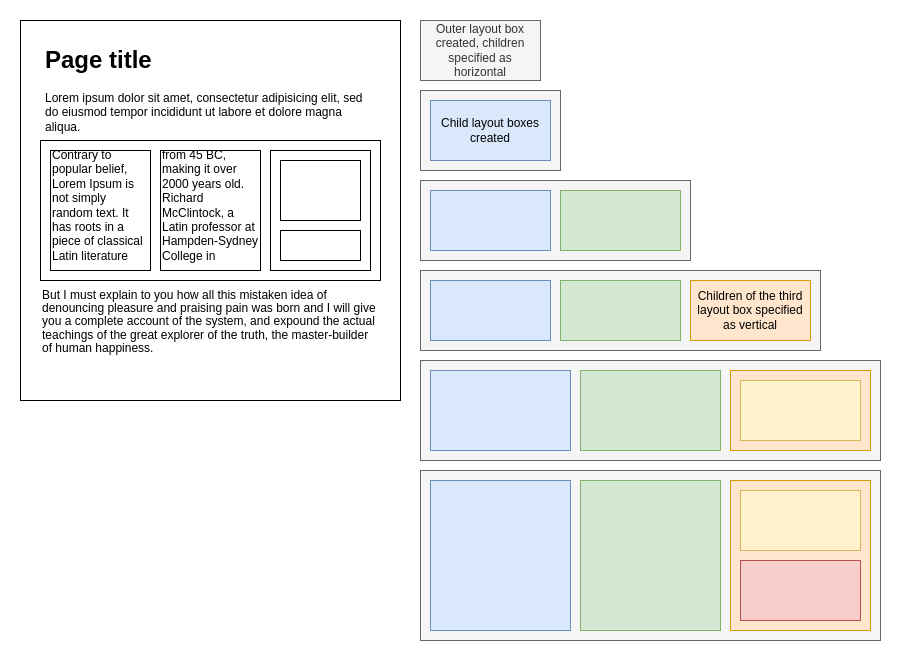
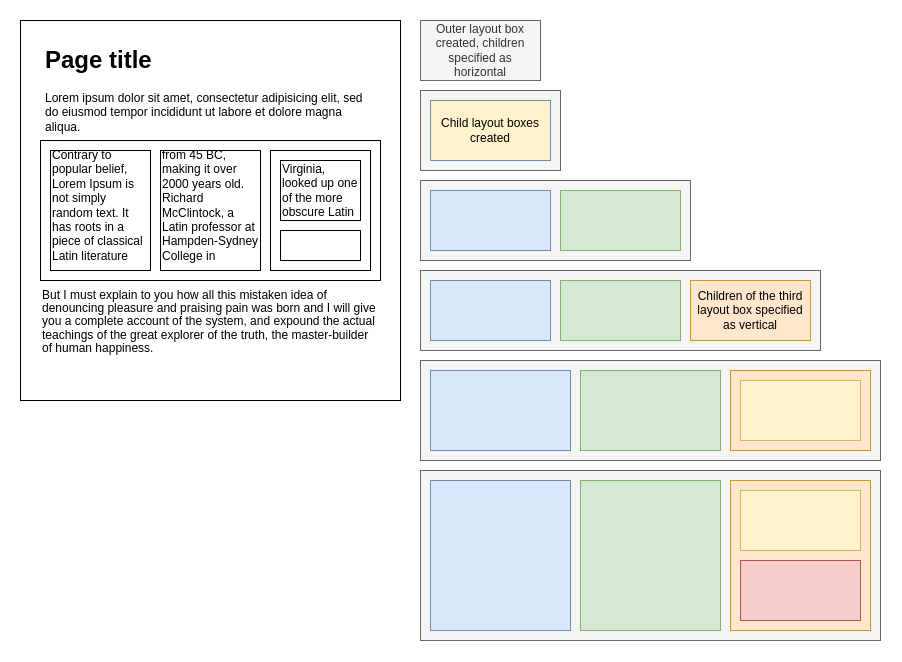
(491, 131) -> (491, 131)
none -> (321, 191)
